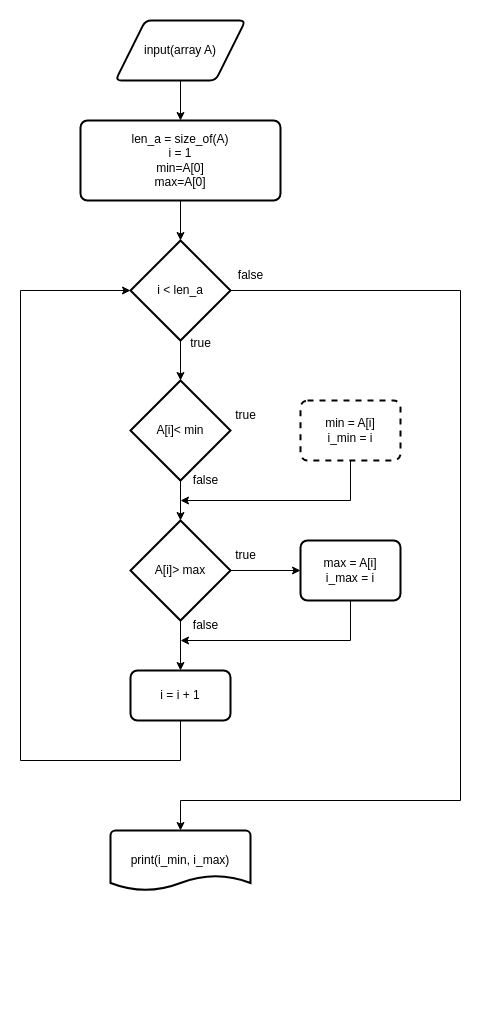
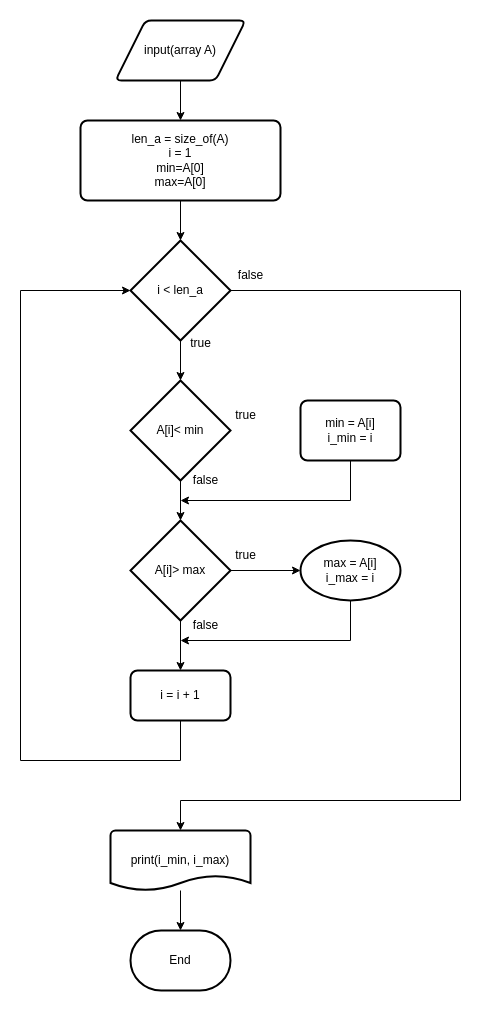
(351, 431) -> (351, 431)
(351, 571) -> (351, 571)
none -> (181, 907)
none -> (181, 961)
